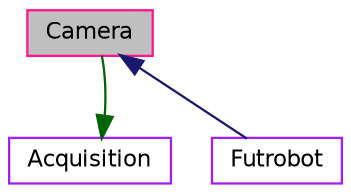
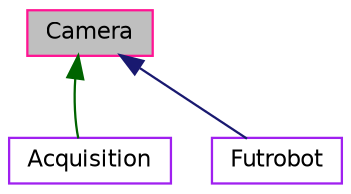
(105, 86) -> (75, 109)
